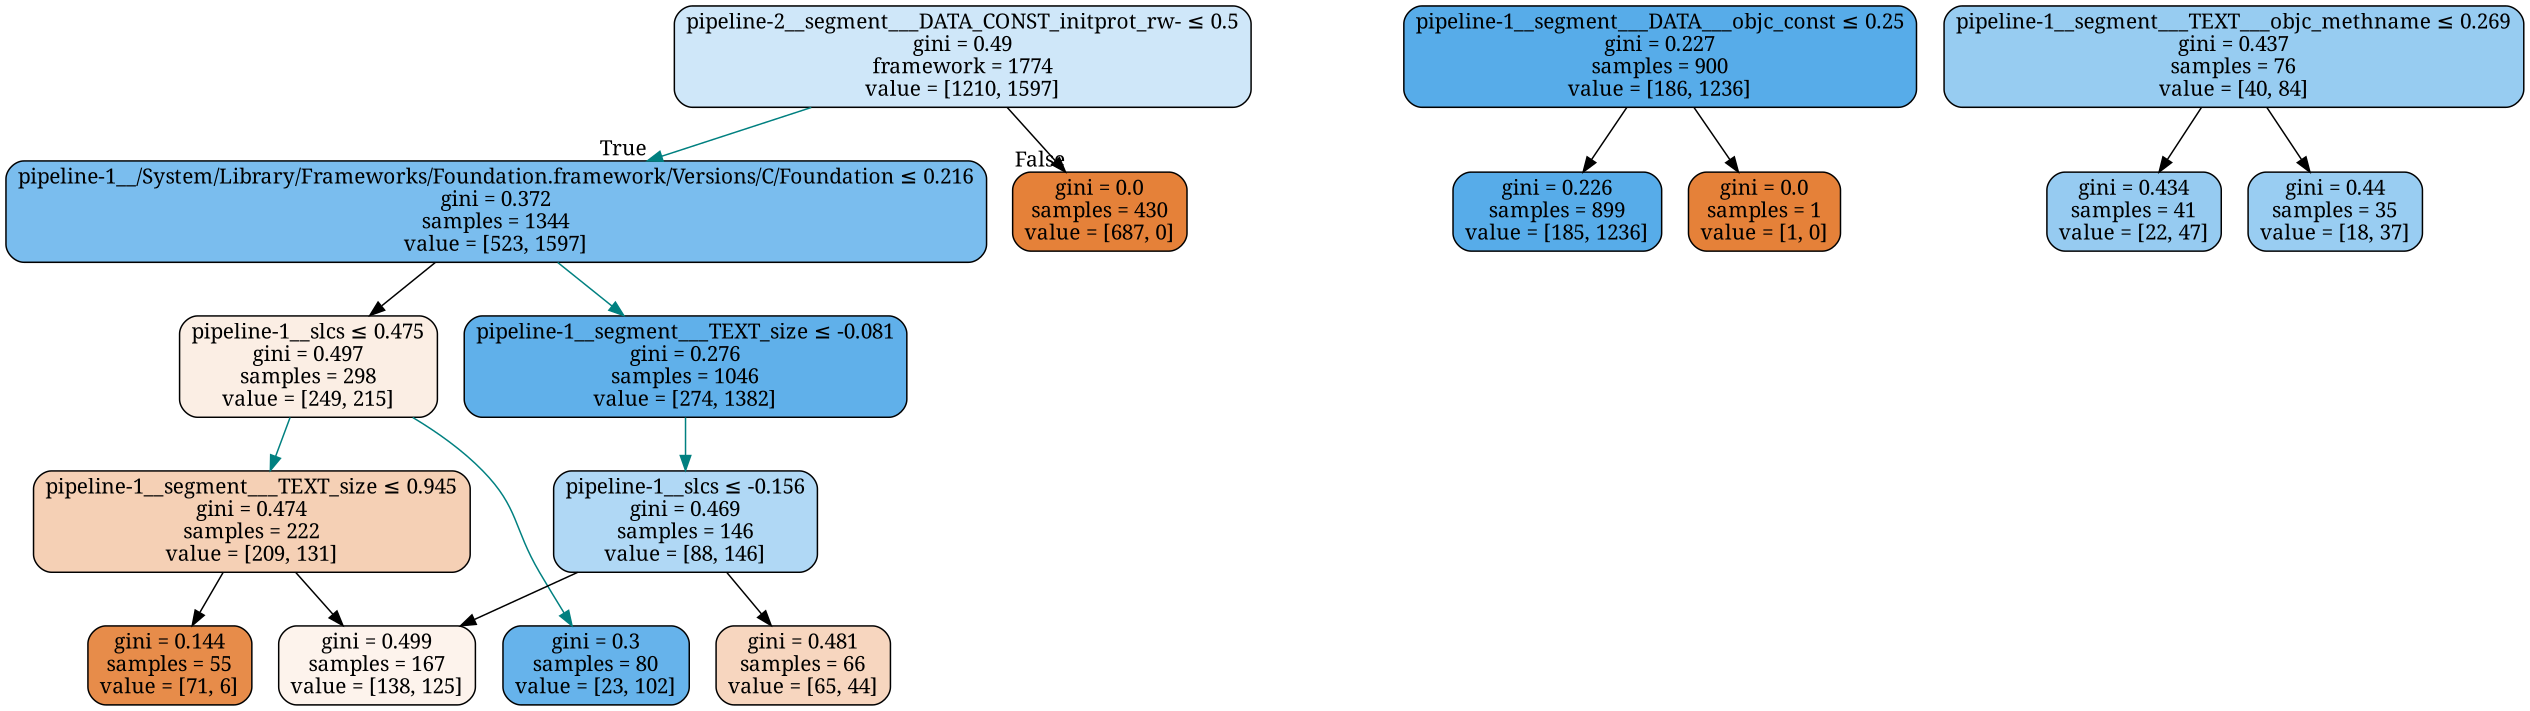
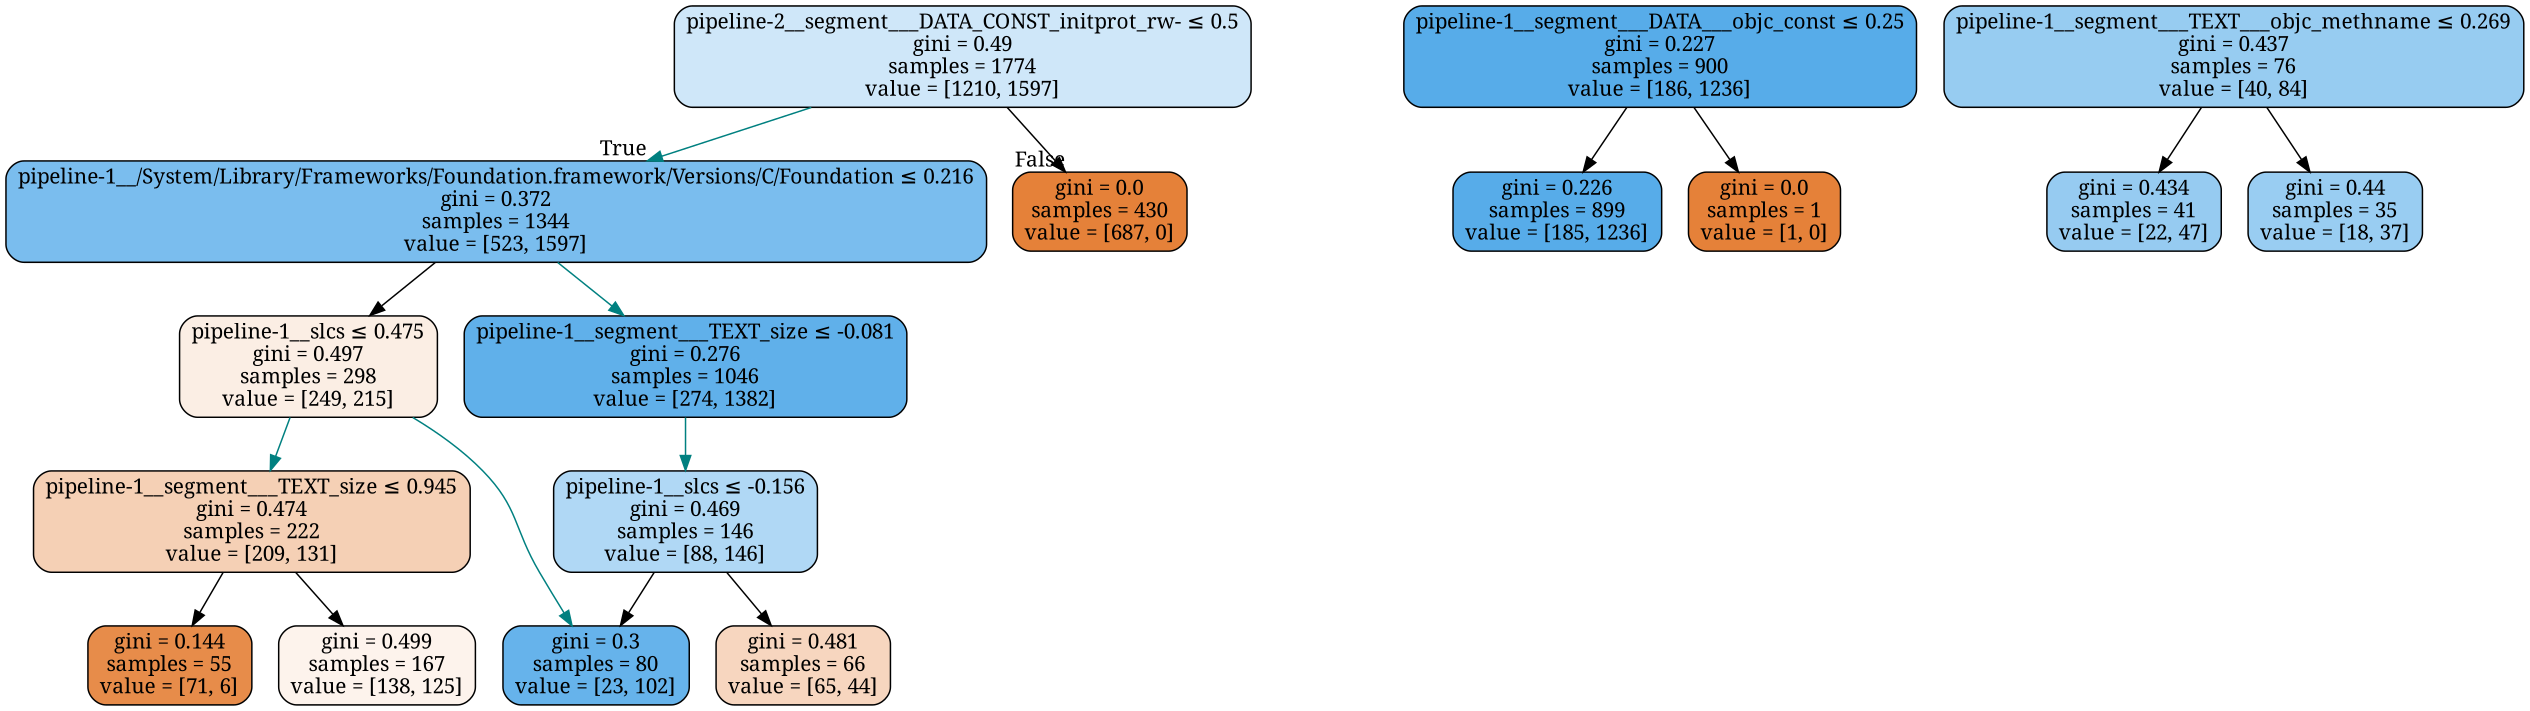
(963, 67) -> (963, 67)
(526, 596) -> (641, 593)
